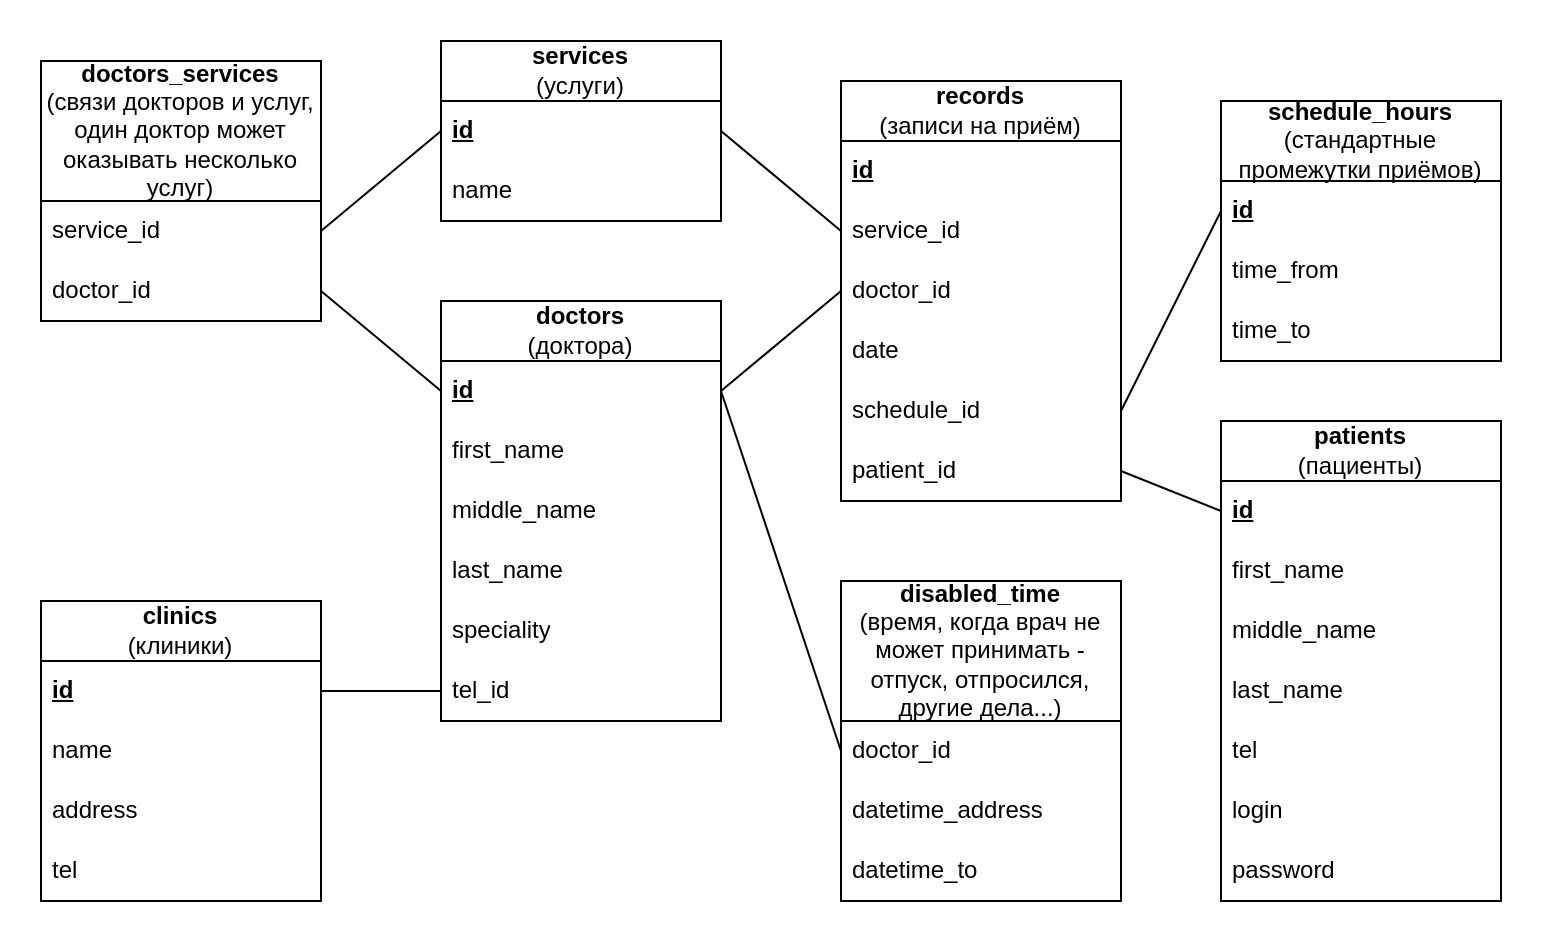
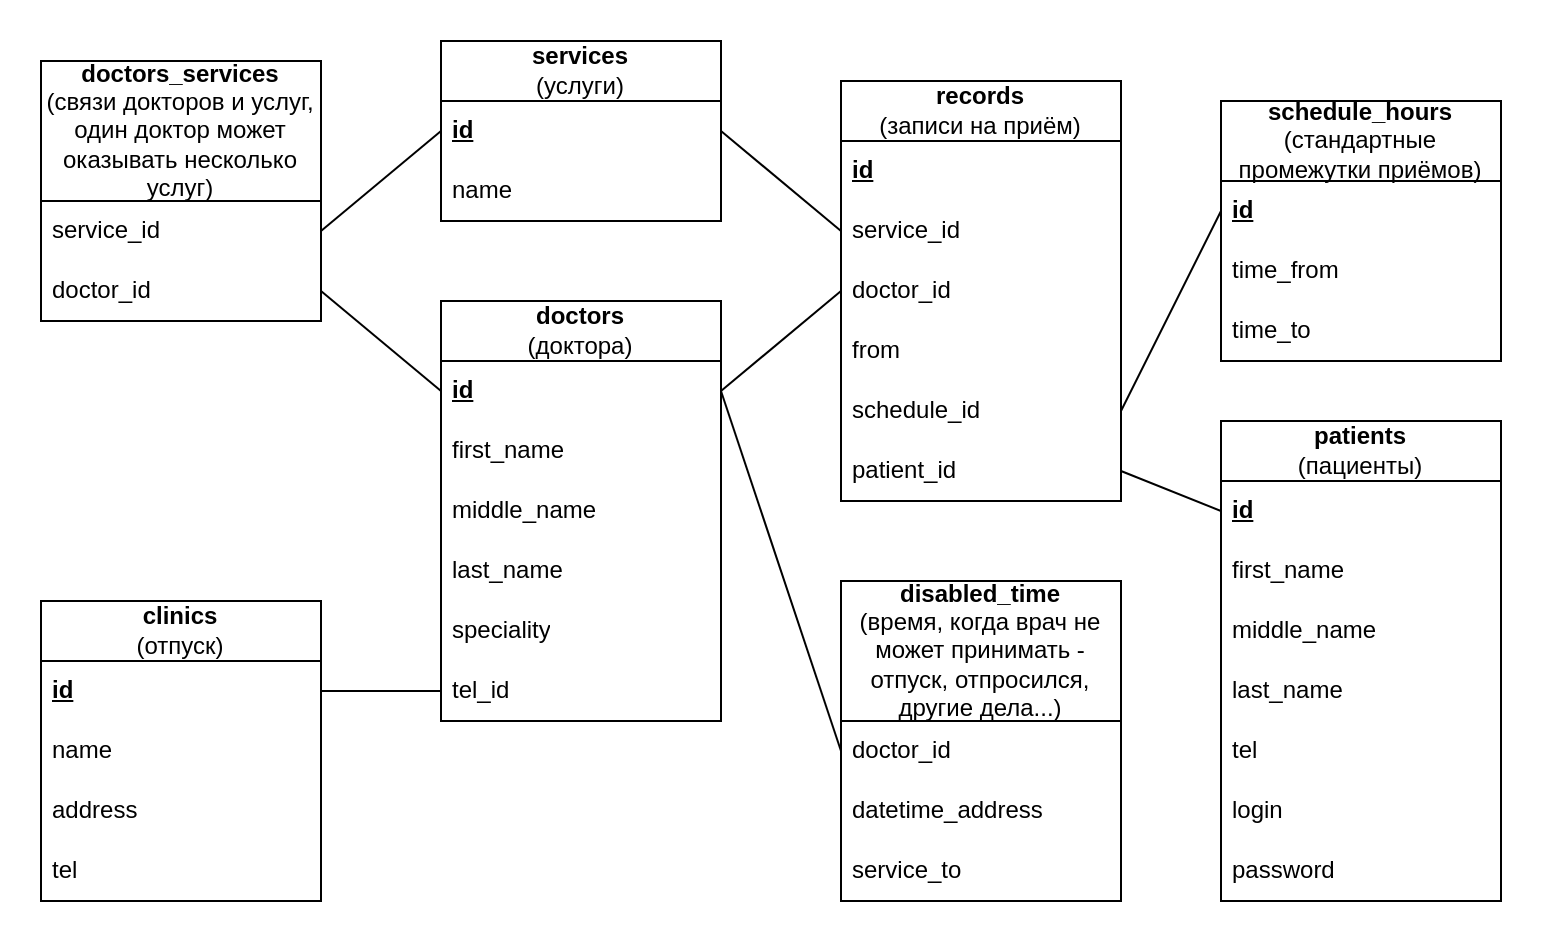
(880, 351) -> (880, 351)
(181, 631) -> (181, 631)
(924, 871) -> (917, 871)
